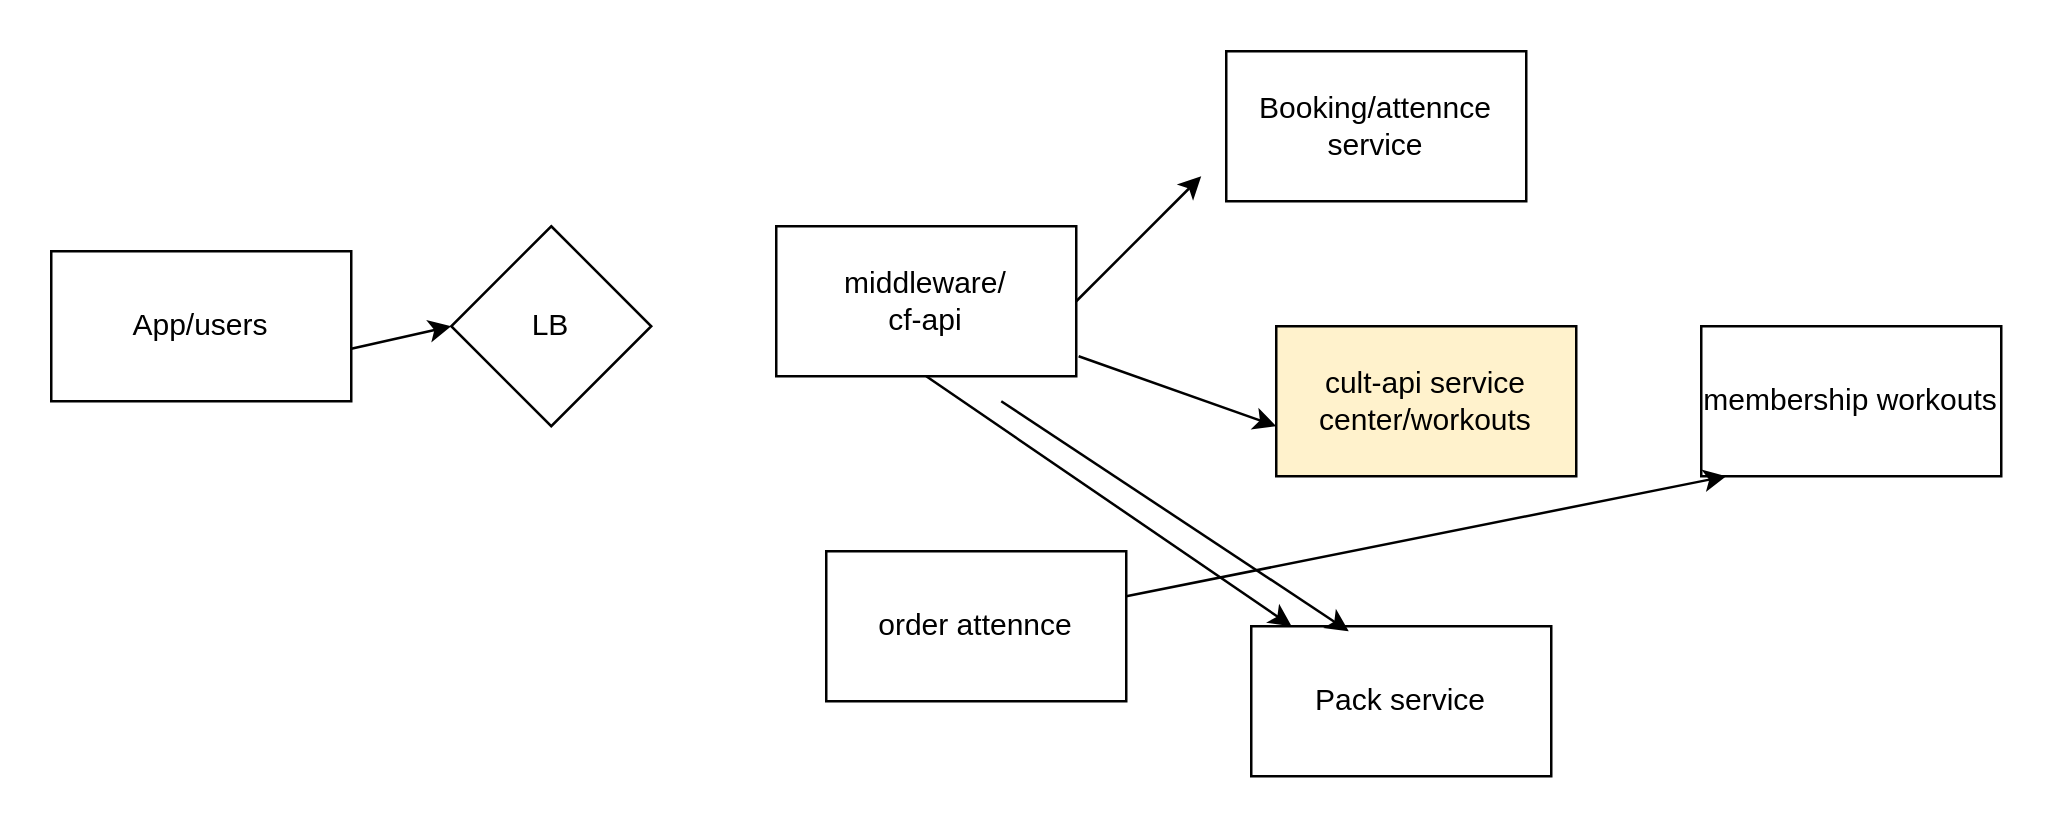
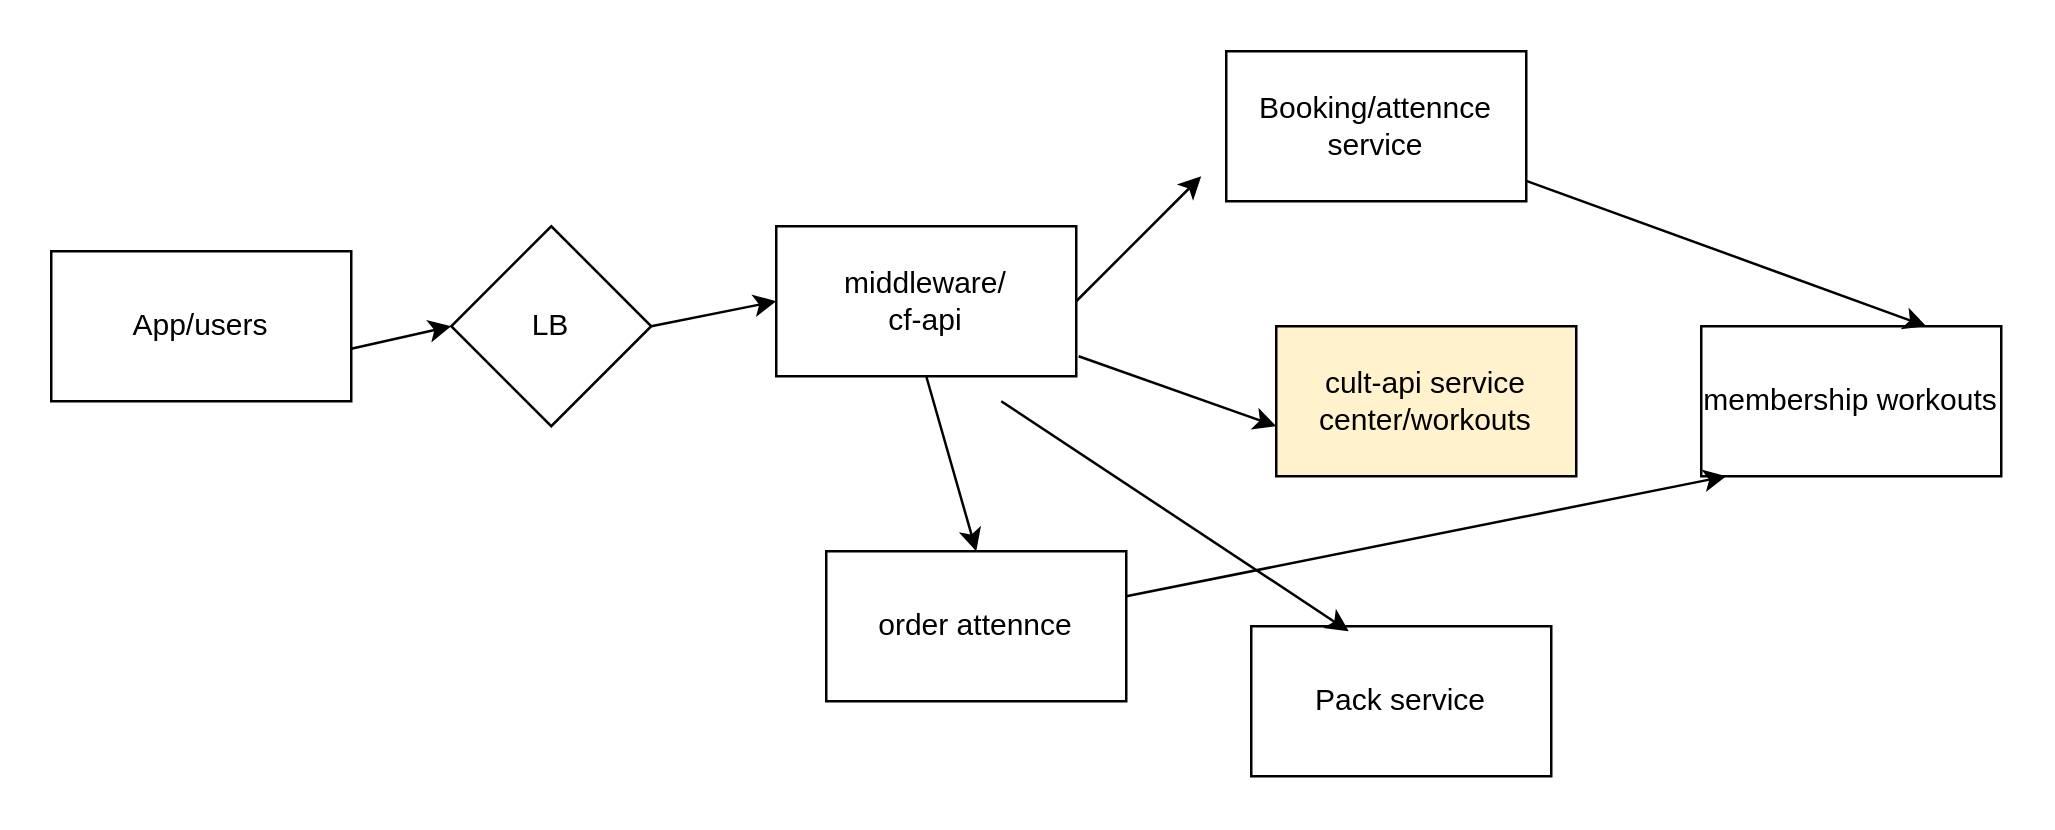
none -> (1718, 251)
none -> (705, 315)
(1071, 475) -> (949, 456)
